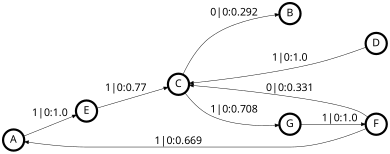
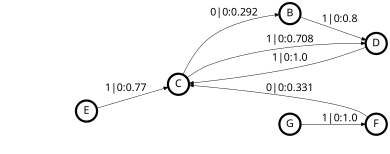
none -> (331, 28)
(225, 121) -> (271, 50)
(14, 140) -> none
